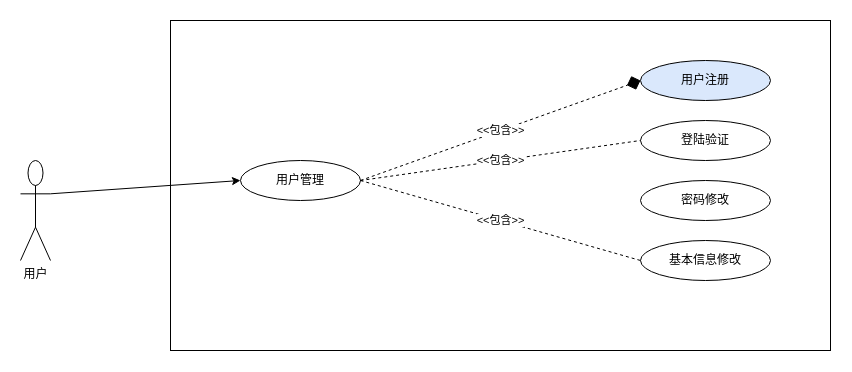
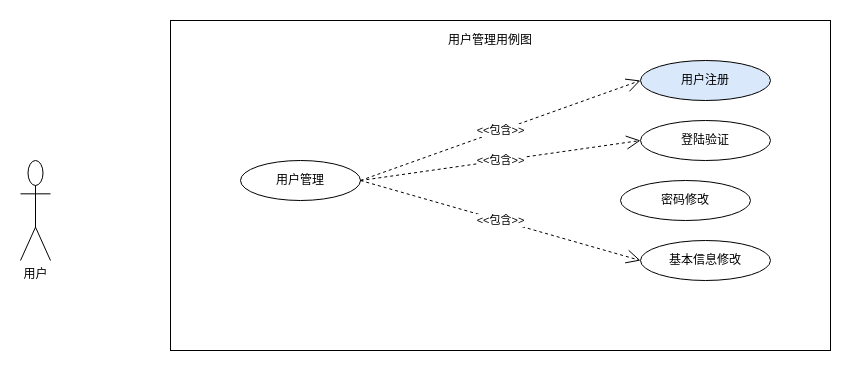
none -> (491, 41)
(627, 85) -> (632, 84)
(636, 141) -> (634, 141)
(143, 187) -> none
(706, 201) -> (686, 201)
(636, 259) -> (635, 259)
